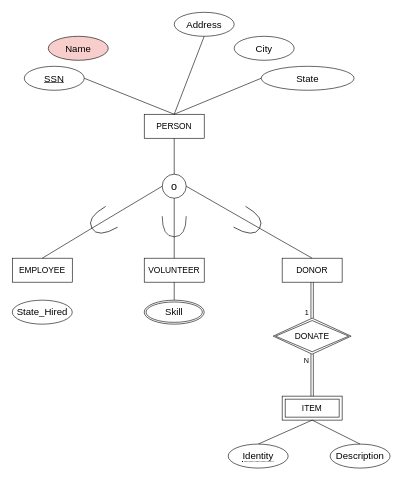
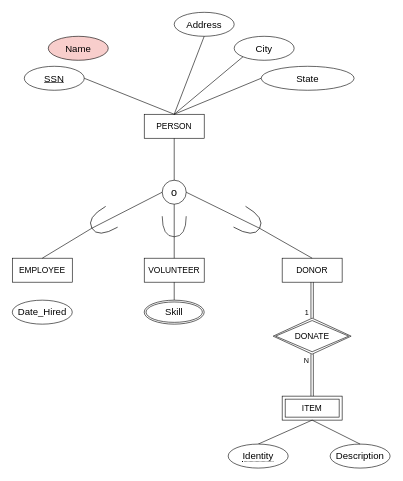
none -> (211, 84)
(174, 186) -> (174, 192)
(42, 312) -> (42, 312)
